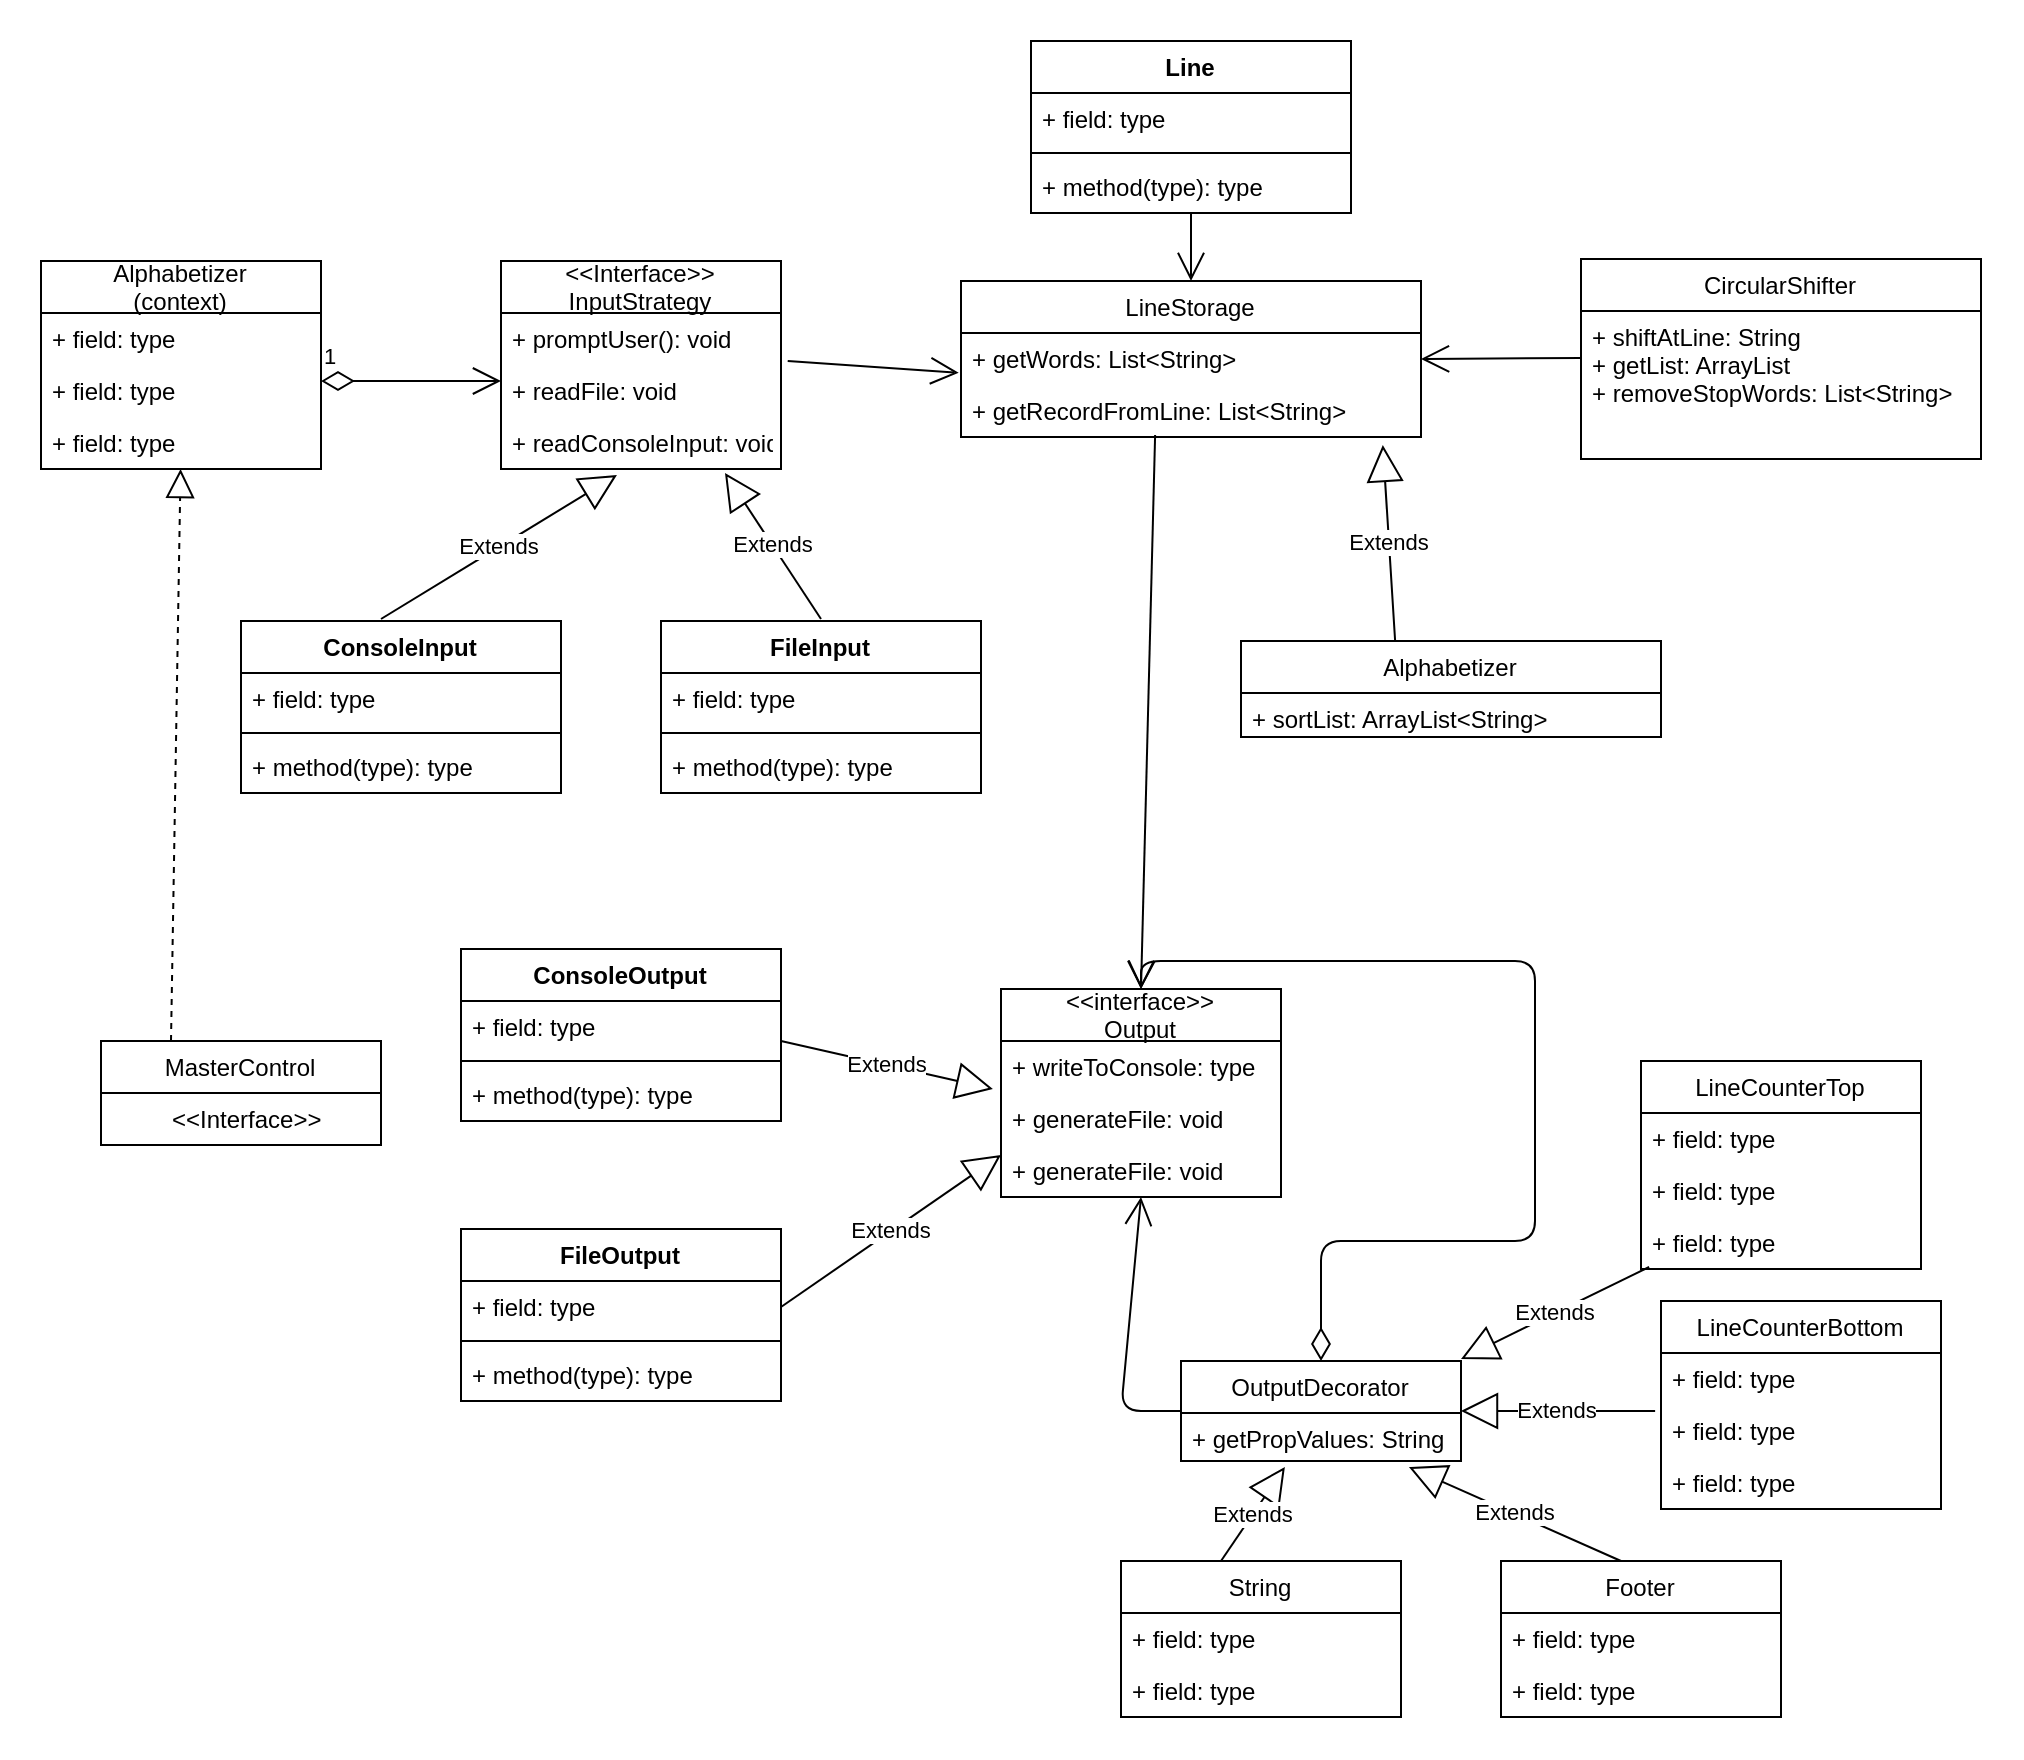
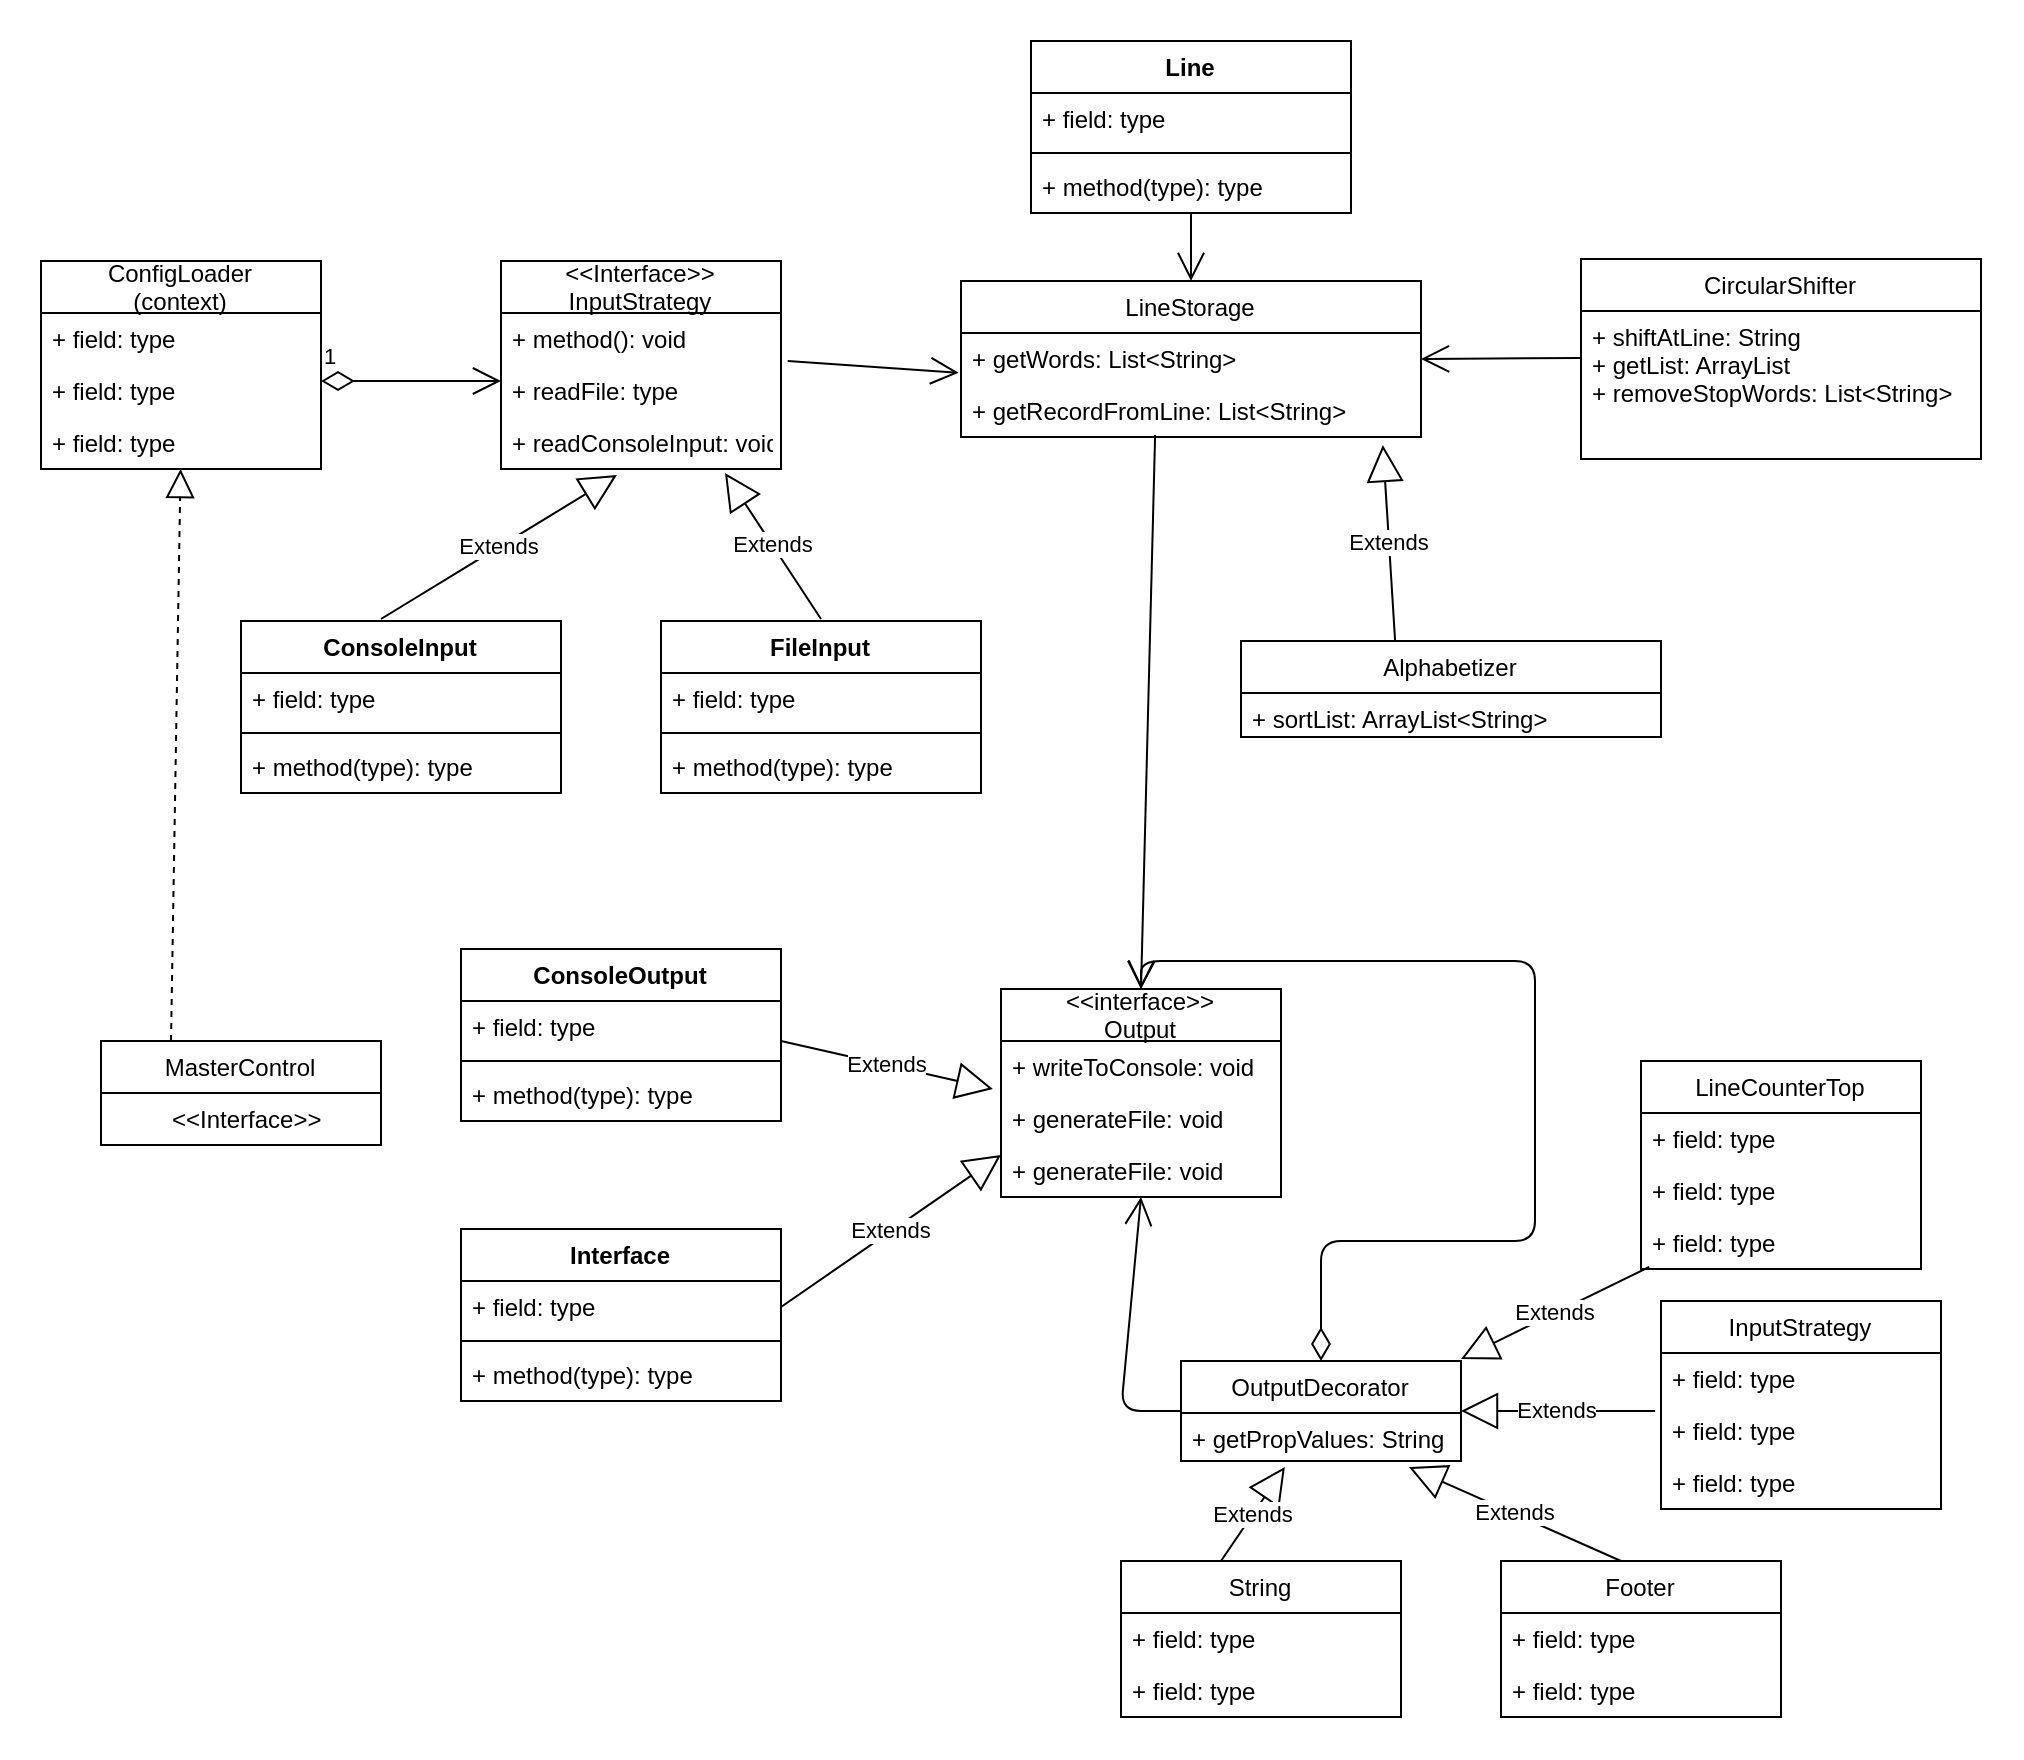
(180, 274) -> (180, 274)
(634, 340) -> (607, 340)
(601, 392) -> (604, 392)
(1147, 1068) -> (1144, 1068)
(620, 1256) -> (620, 1256)
(1800, 1328) -> (1800, 1328)
